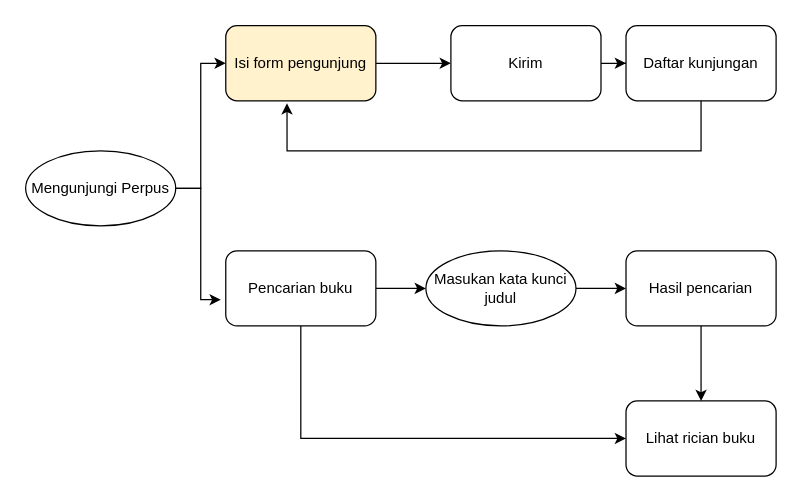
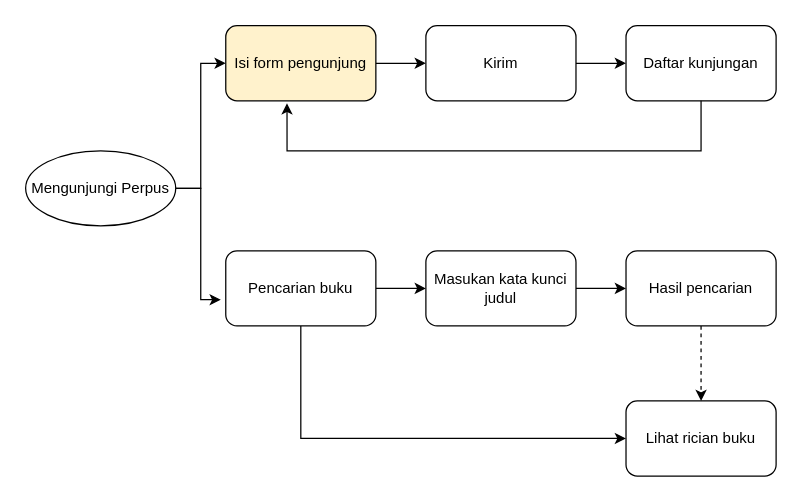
(526, 63) -> (501, 63)
(501, 288) -> (501, 288)
(701, 360) -> (701, 360)
